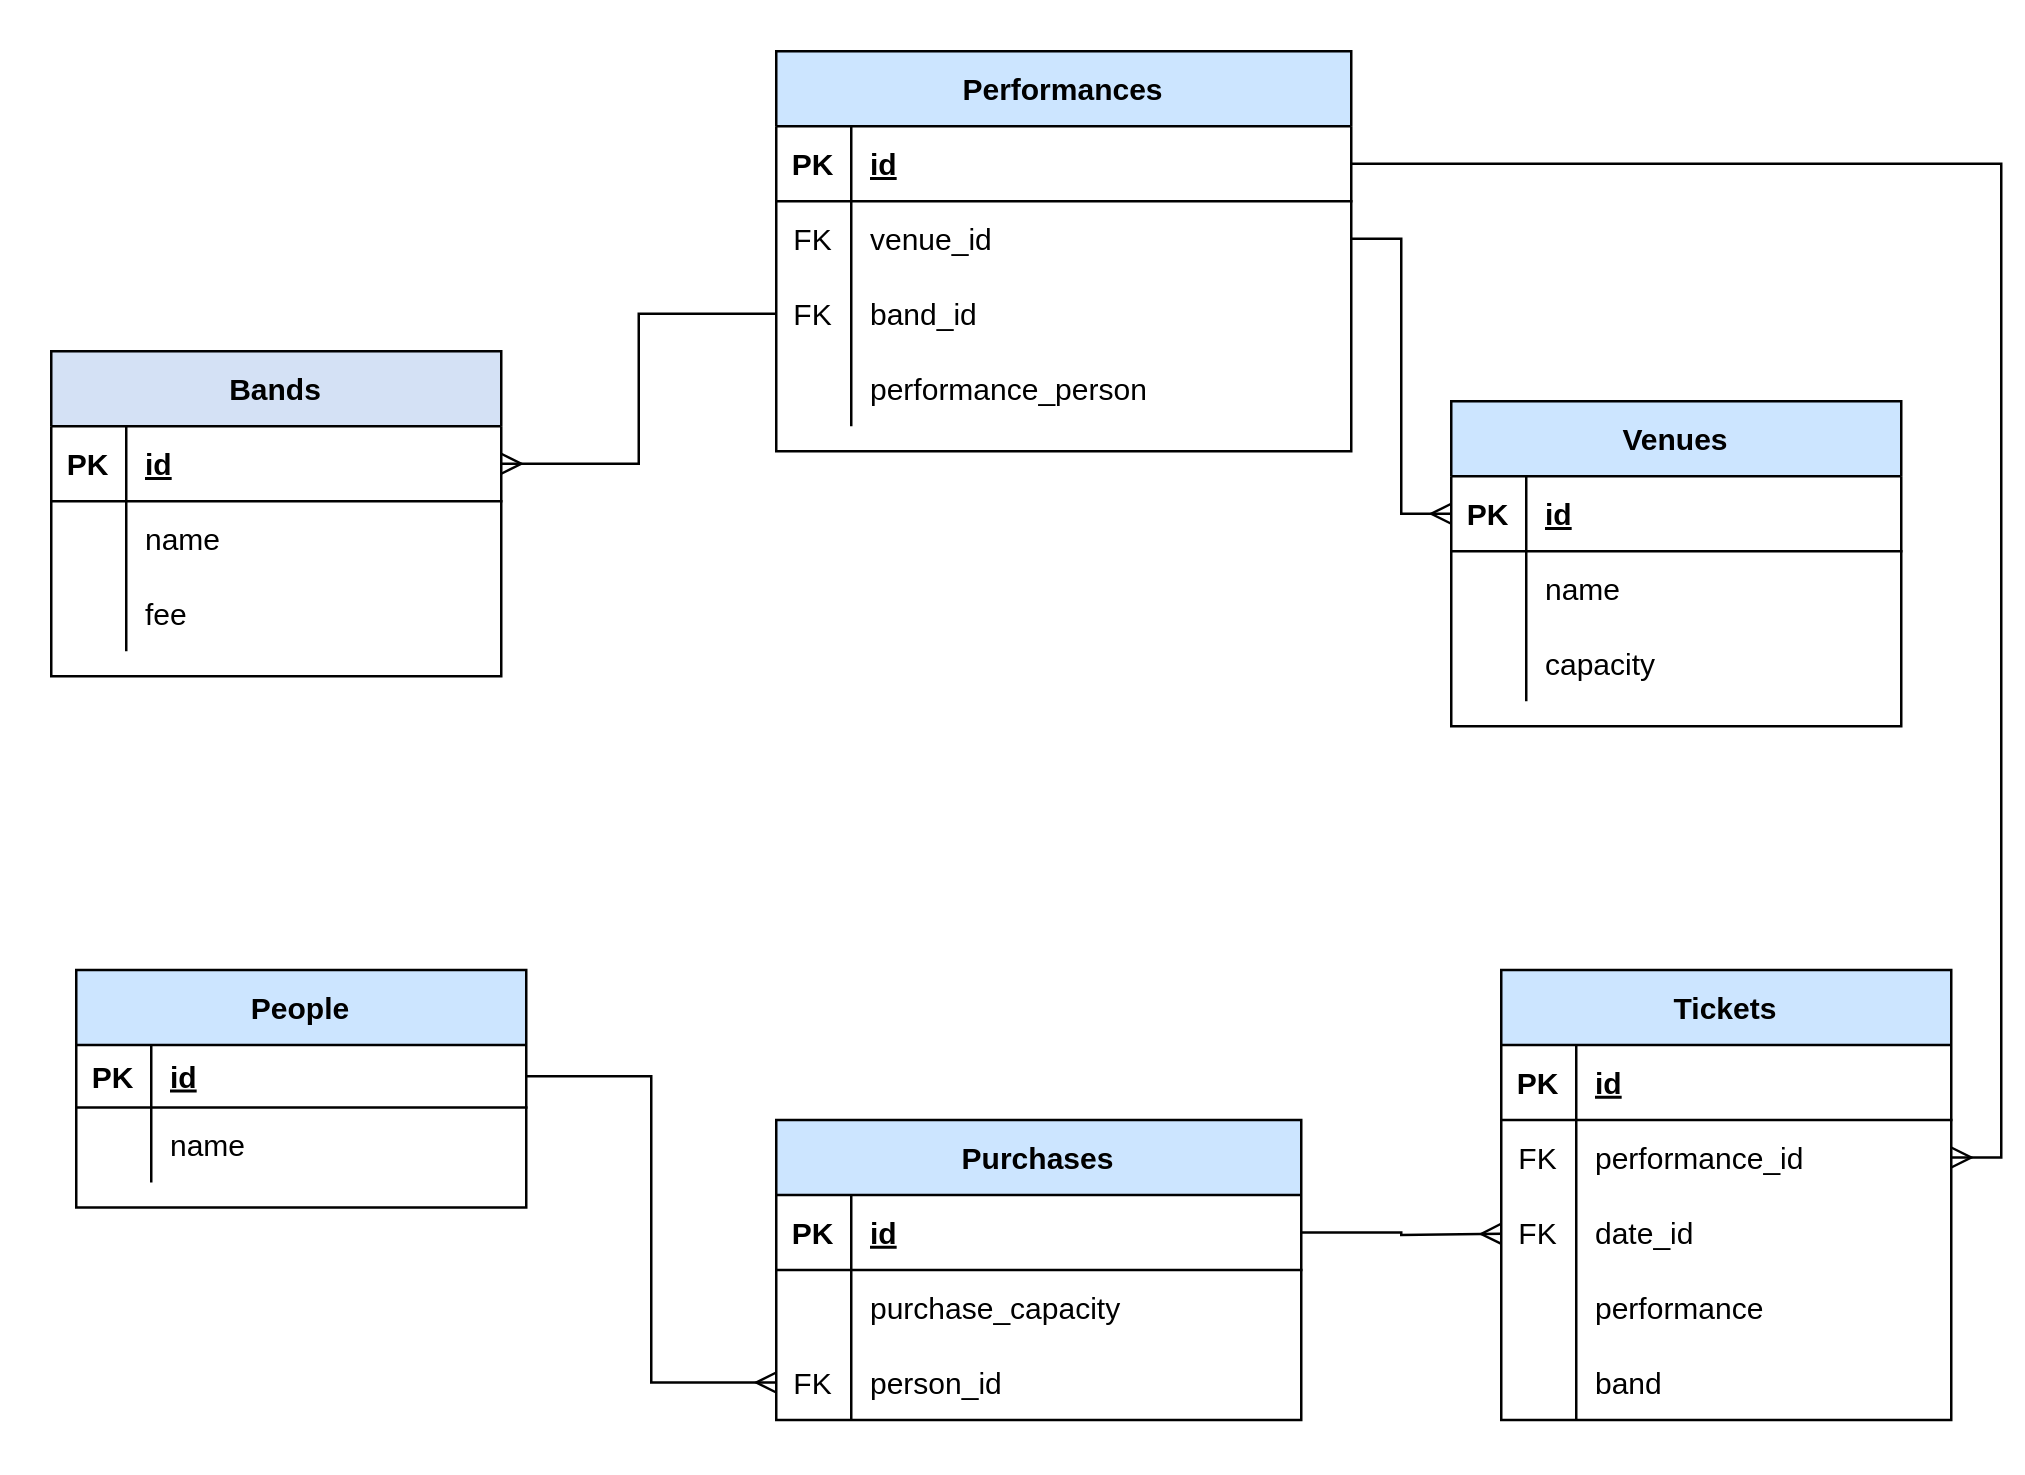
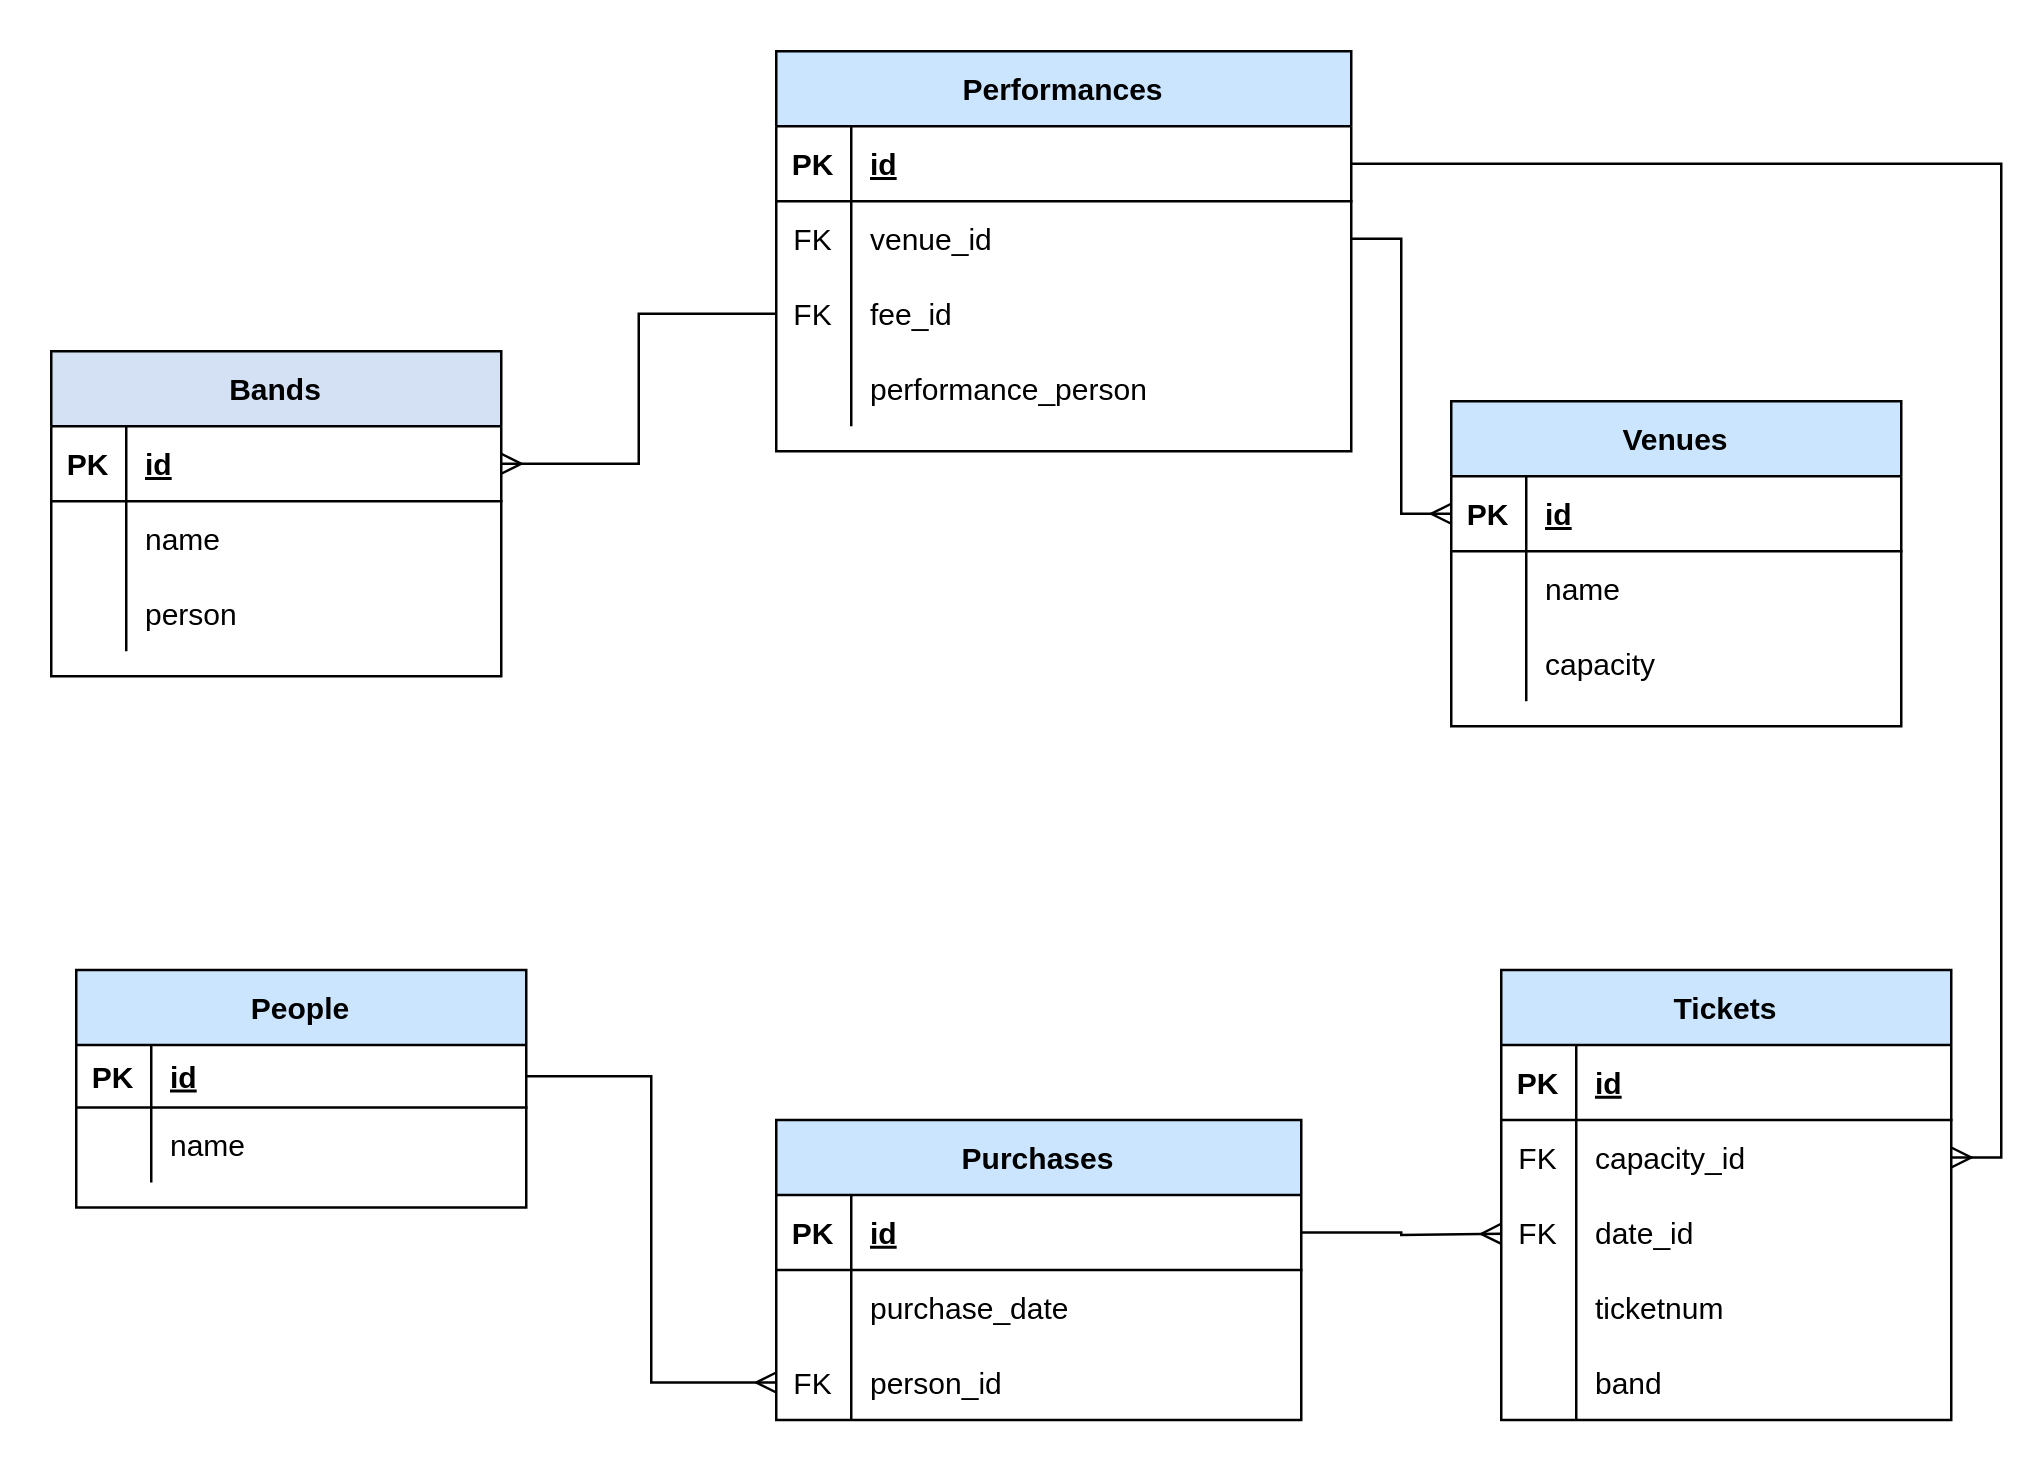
(925, 315) -> (917, 315)
(170, 615) -> (195, 615)
(1709, 1159) -> (1680, 1159)
(1009, 1309) -> (979, 1309)
(1687, 1309) -> (1667, 1309)
